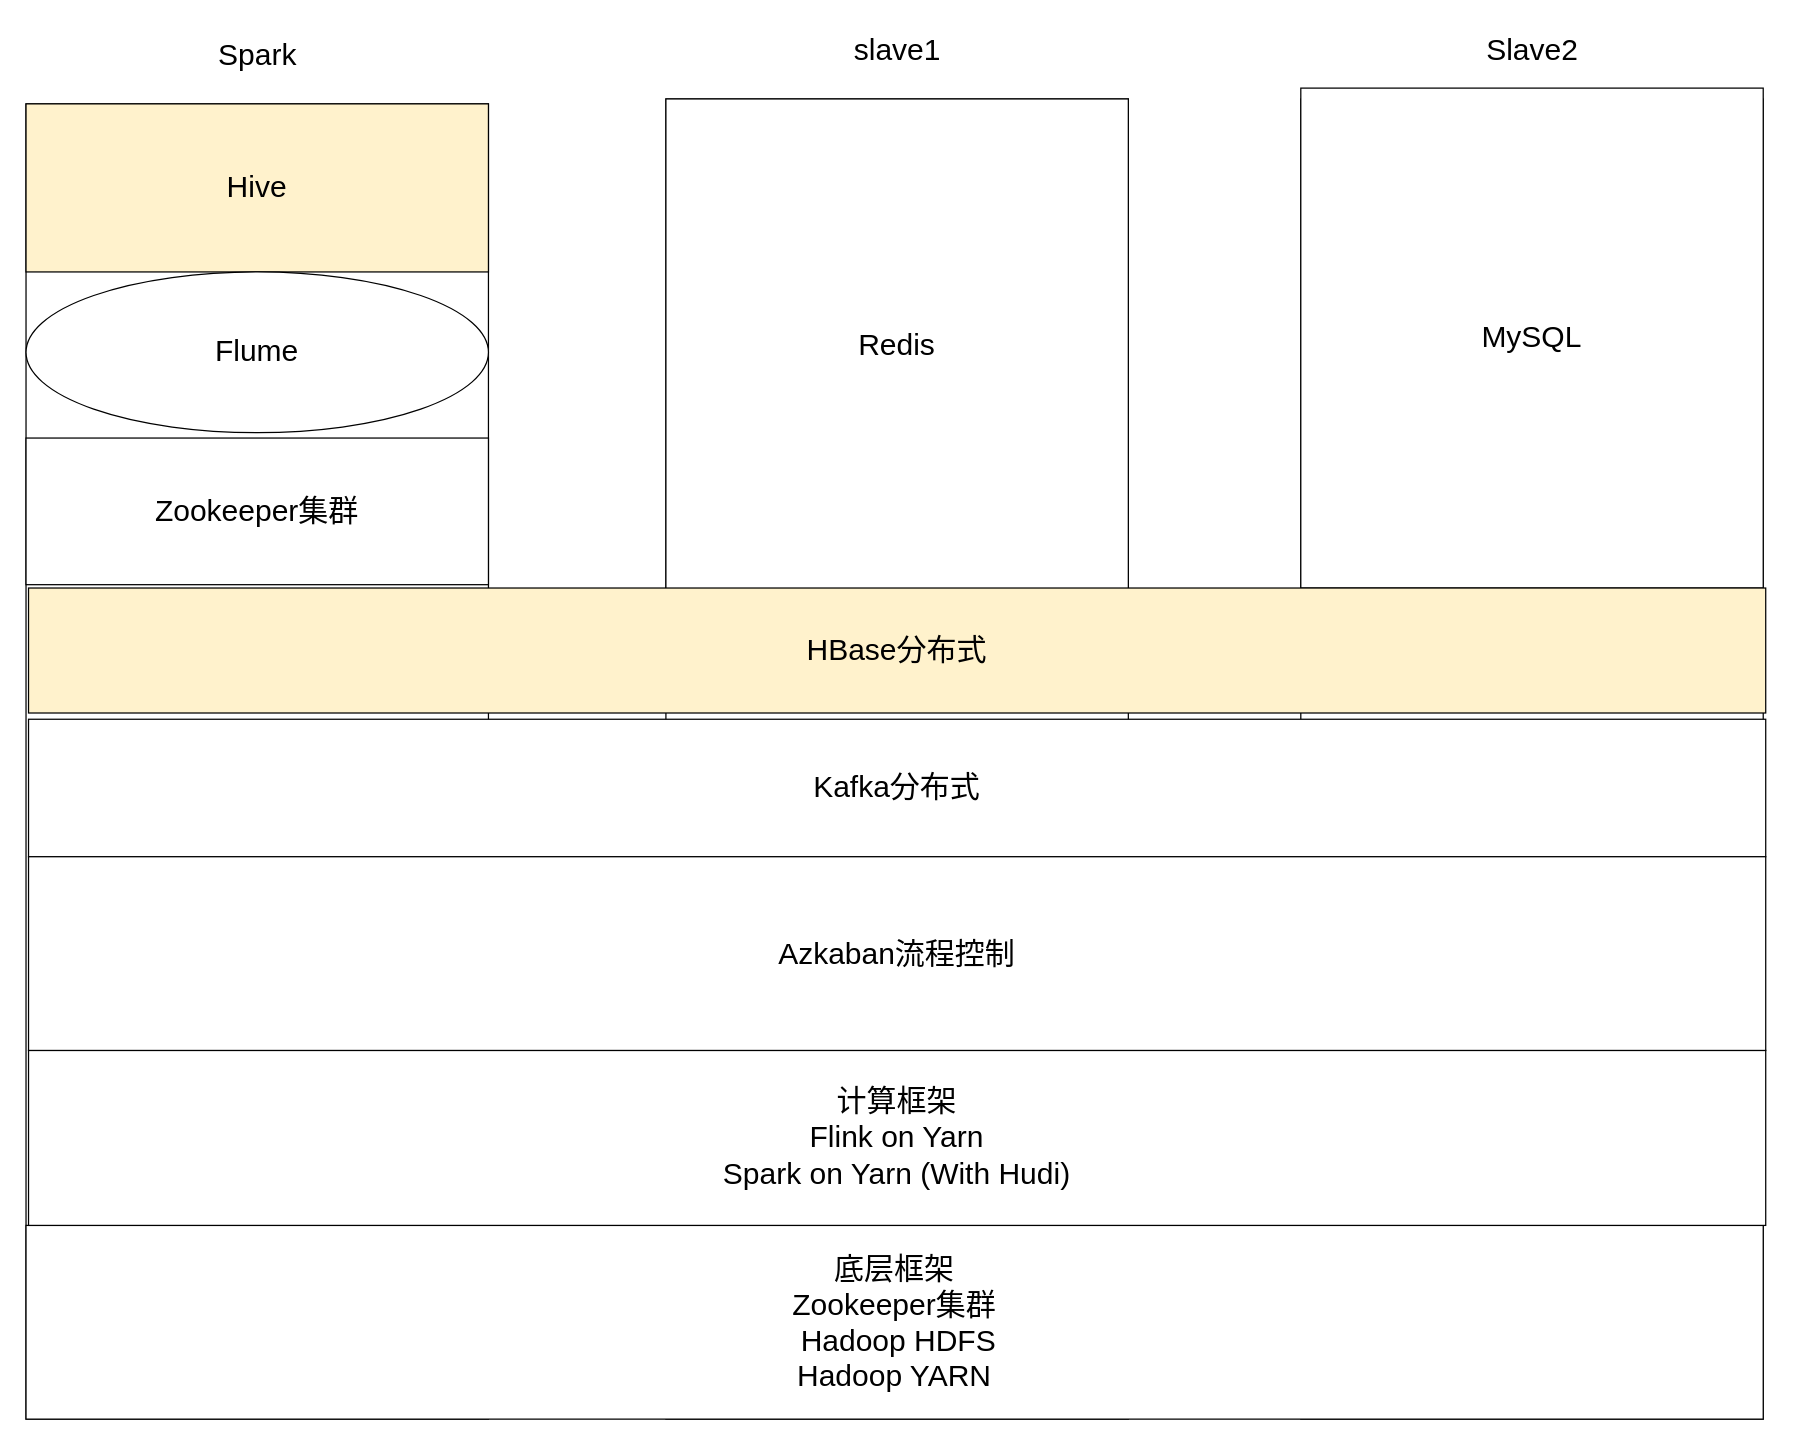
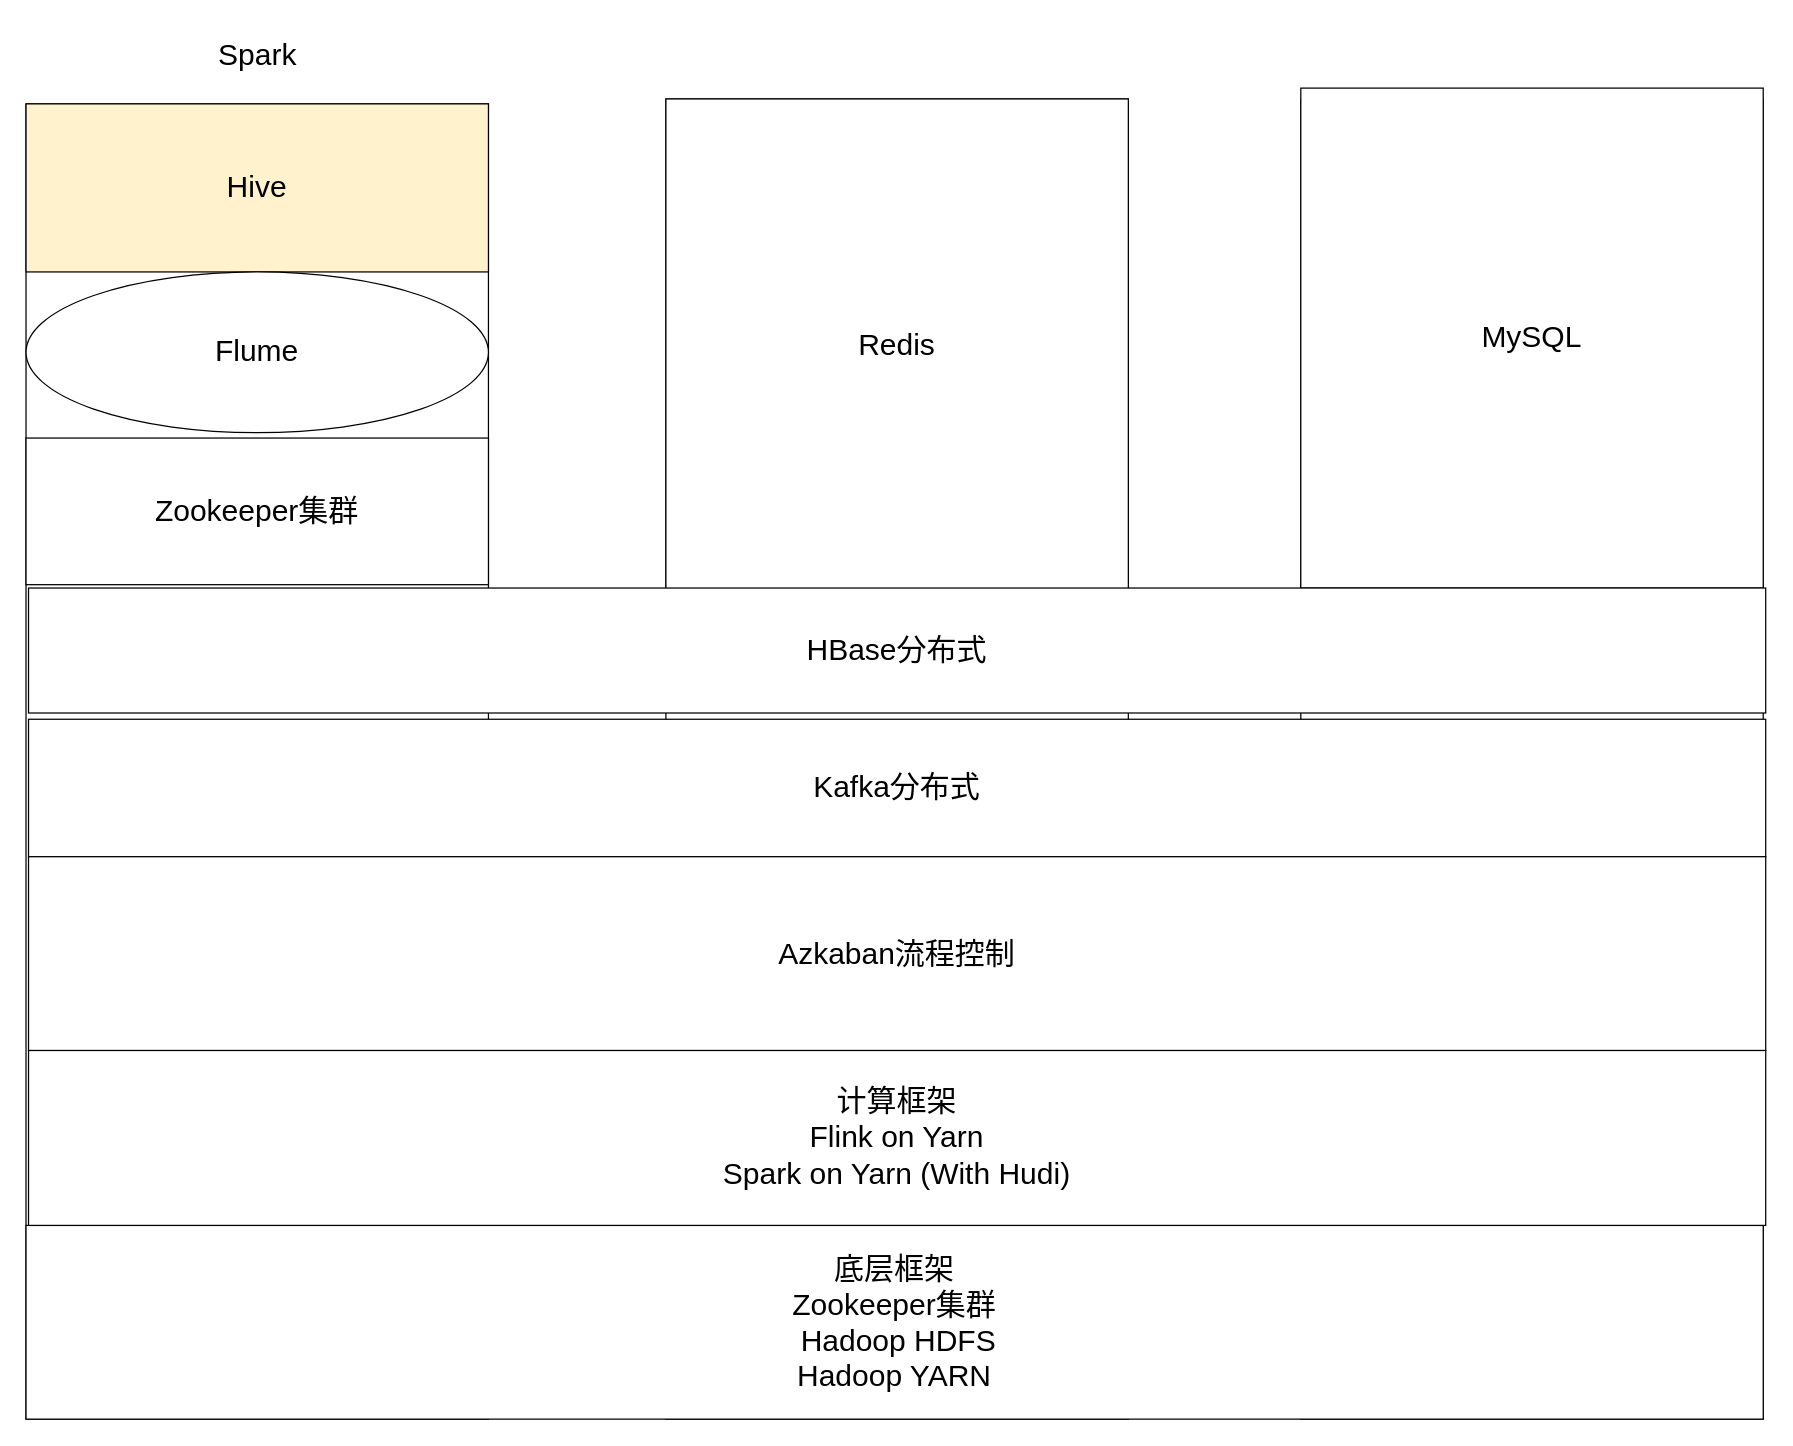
(897, 51) -> none
(1532, 51) -> none
(897, 651) -> (897, 651)
